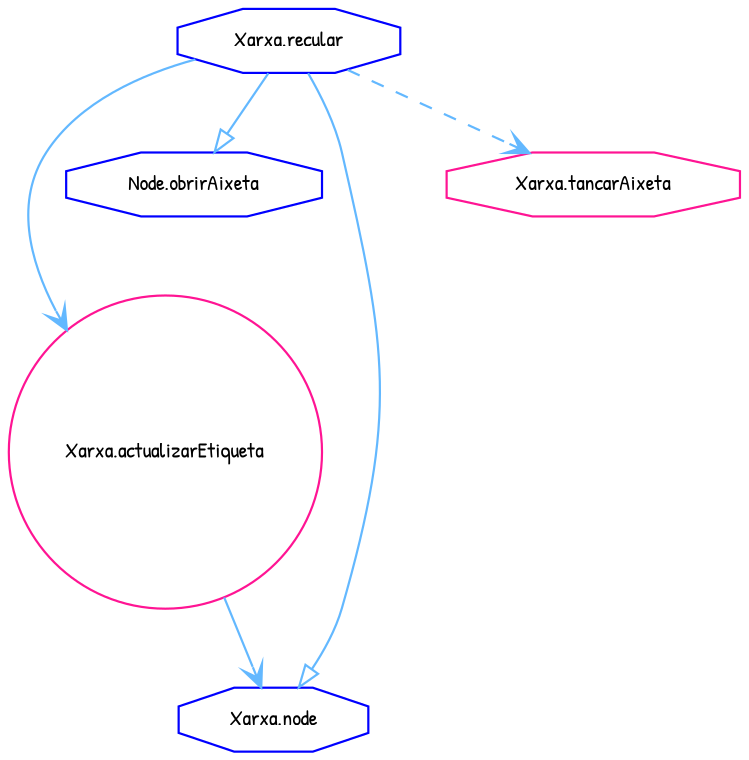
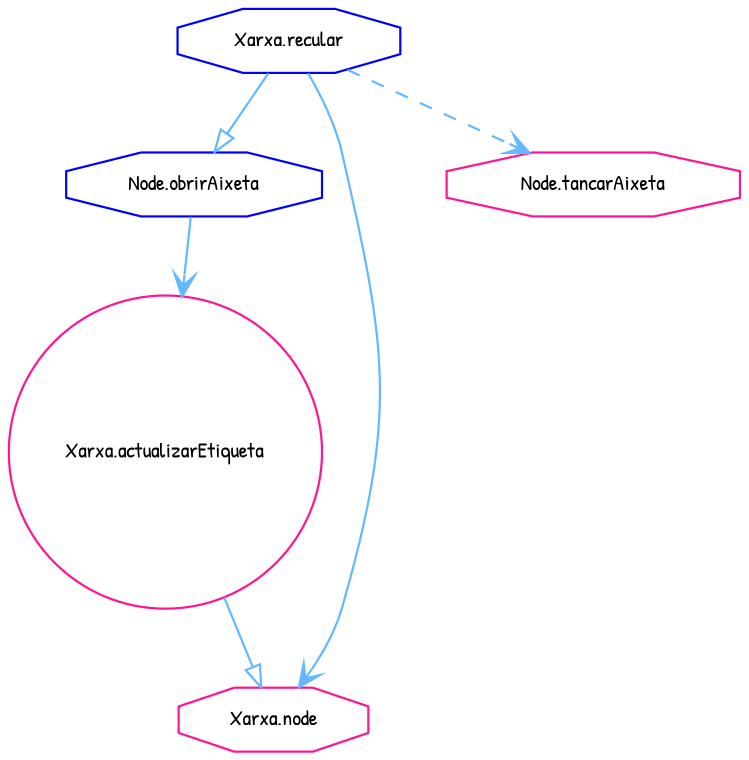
(50, 147) -> (188, 246)
(593, 184) -> (593, 184)
(379, 372) -> (379, 372)
(238, 632) -> (238, 632)
(273, 720) -> (273, 720)
